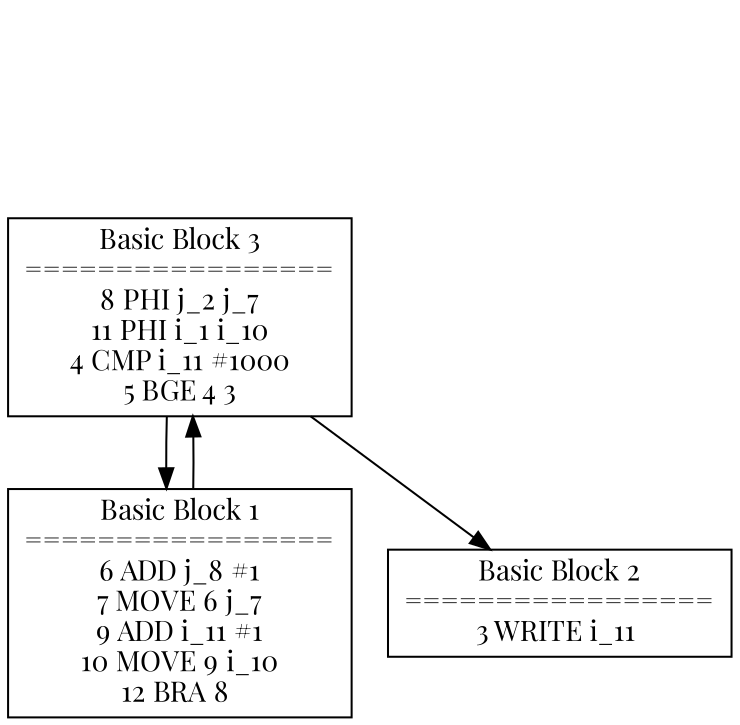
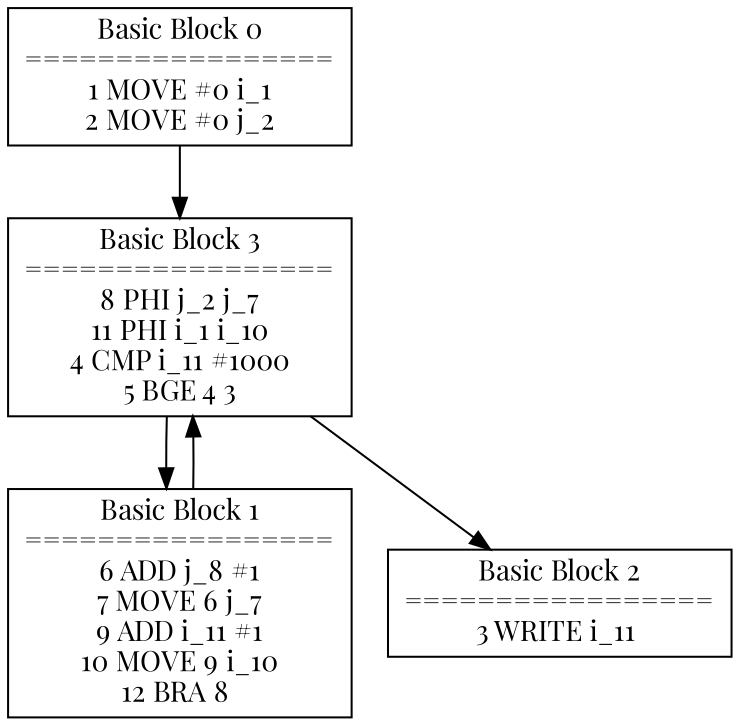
none -> (180, 77)
